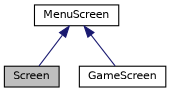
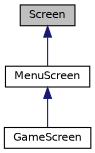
(51, 51) -> (48, 52)
